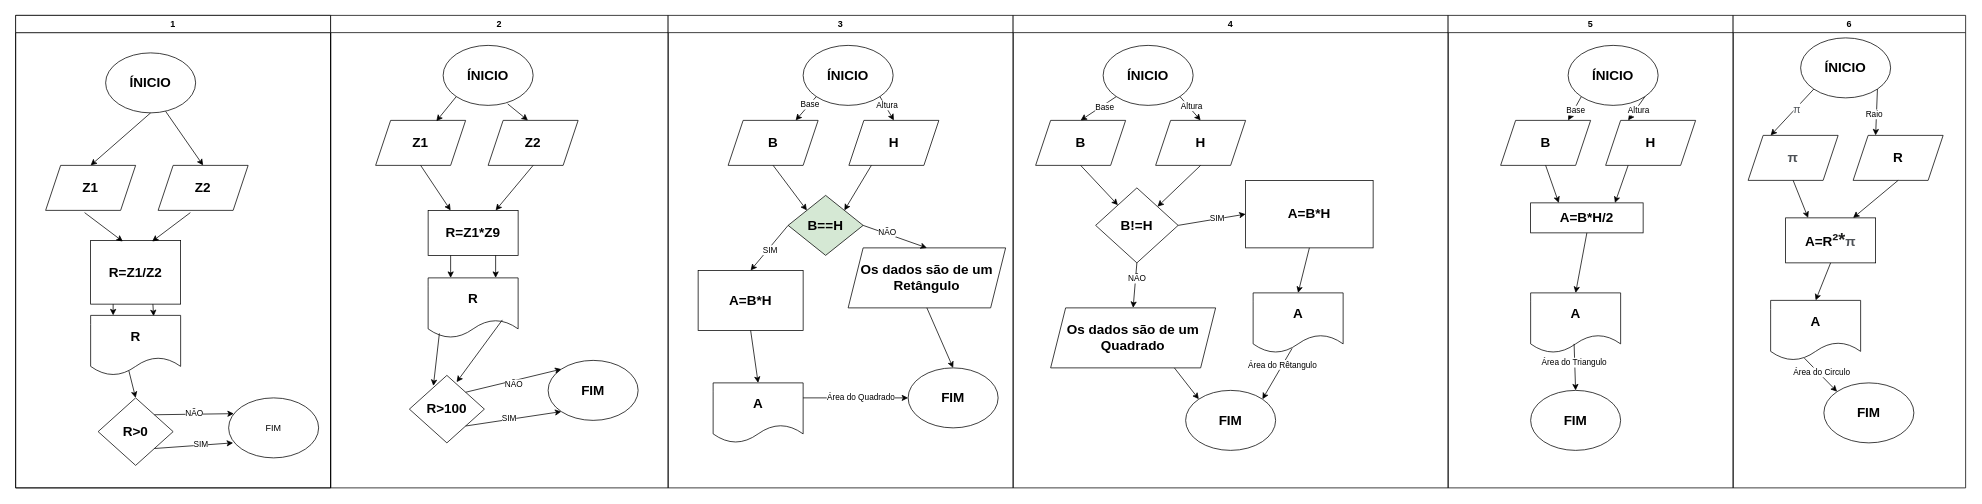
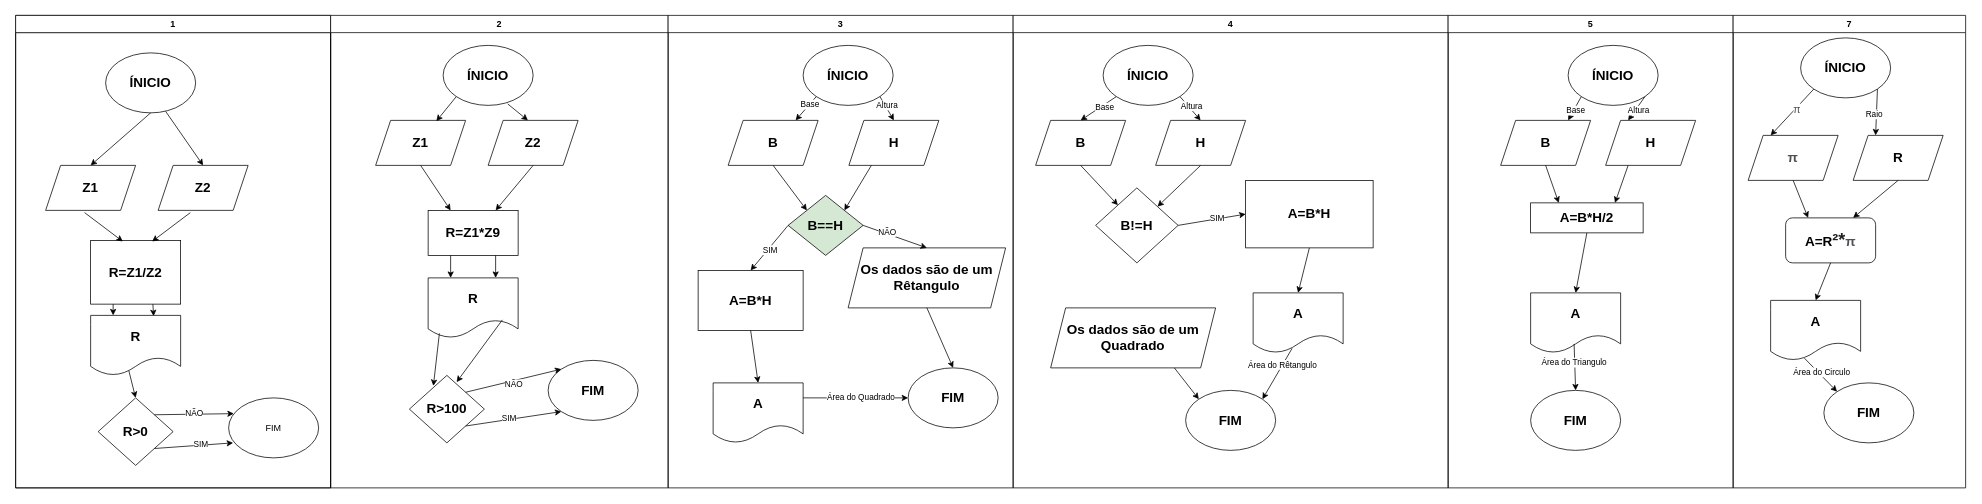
(1849, 24) -> (1849, 24)
(1830, 240) -> (1830, 240)
(927, 278) -> (927, 278)
(1135, 282) -> none
